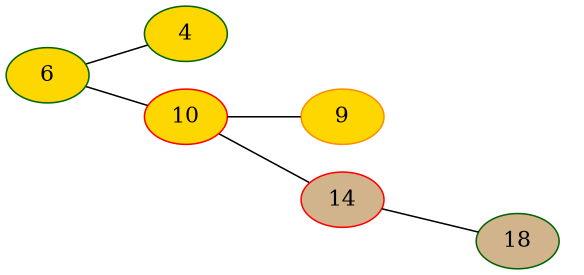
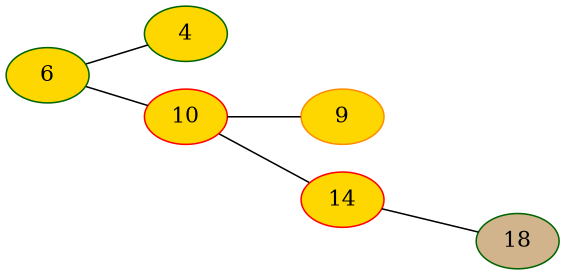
(343, 200) -> (343, 200)
